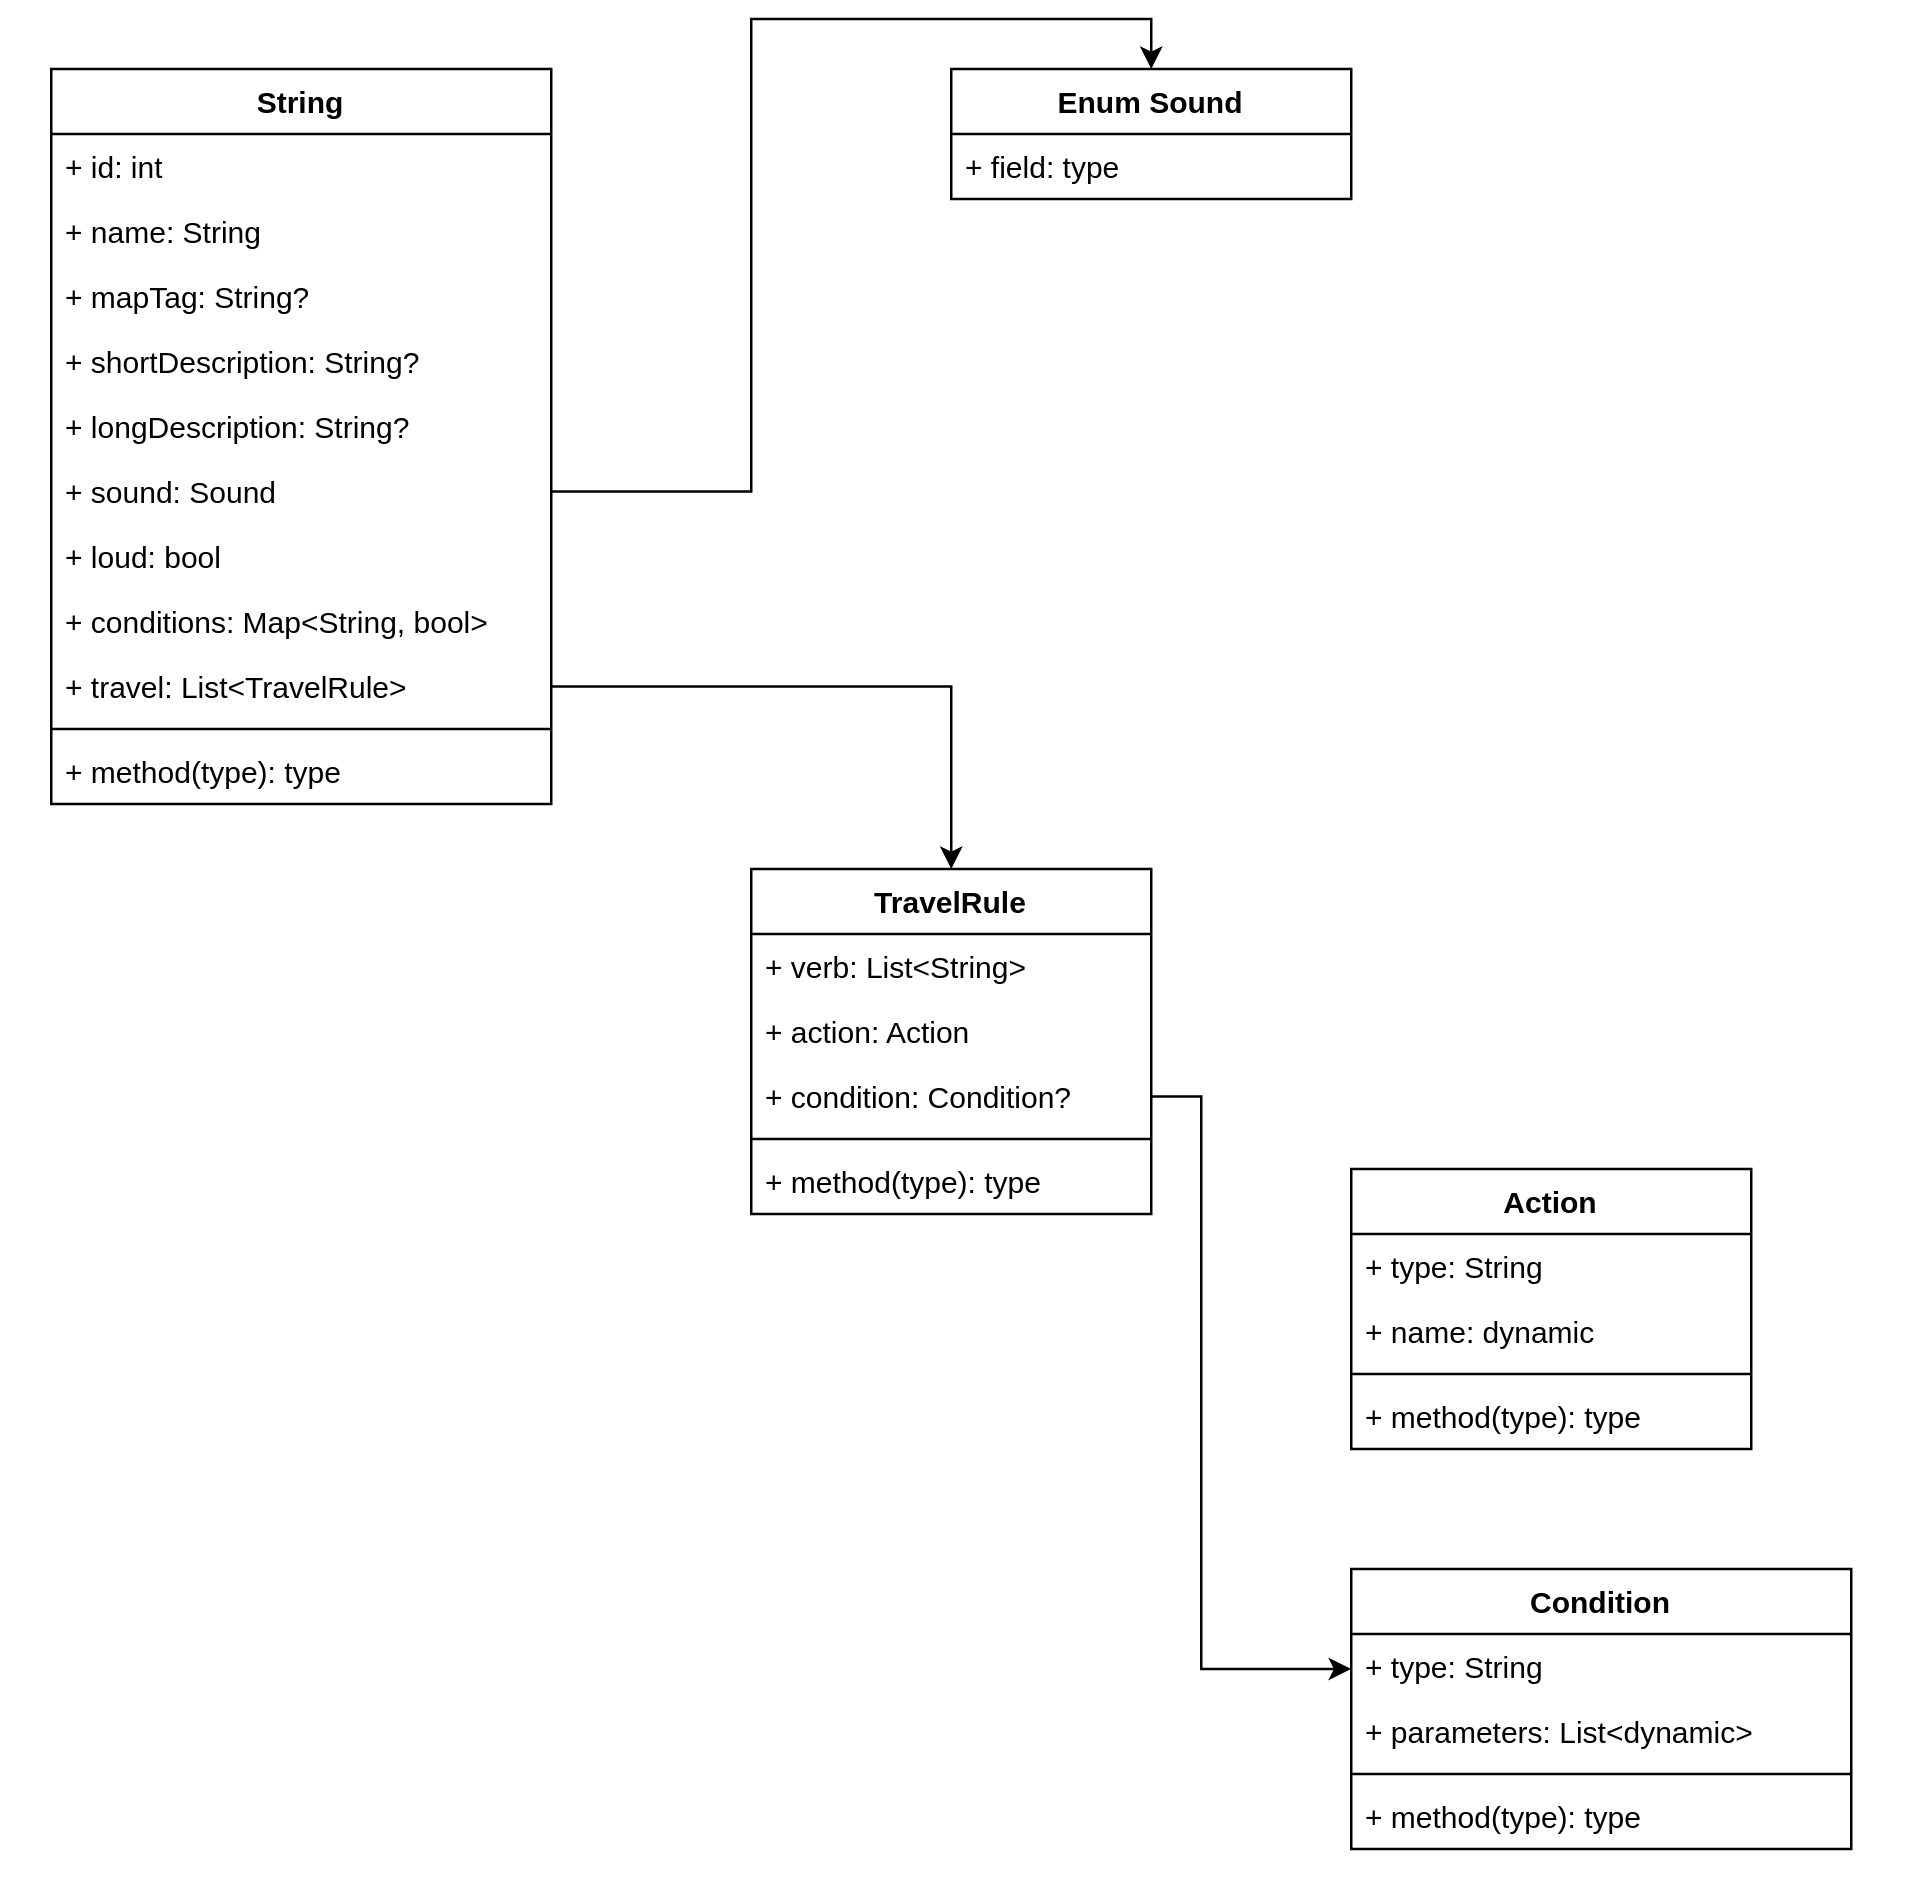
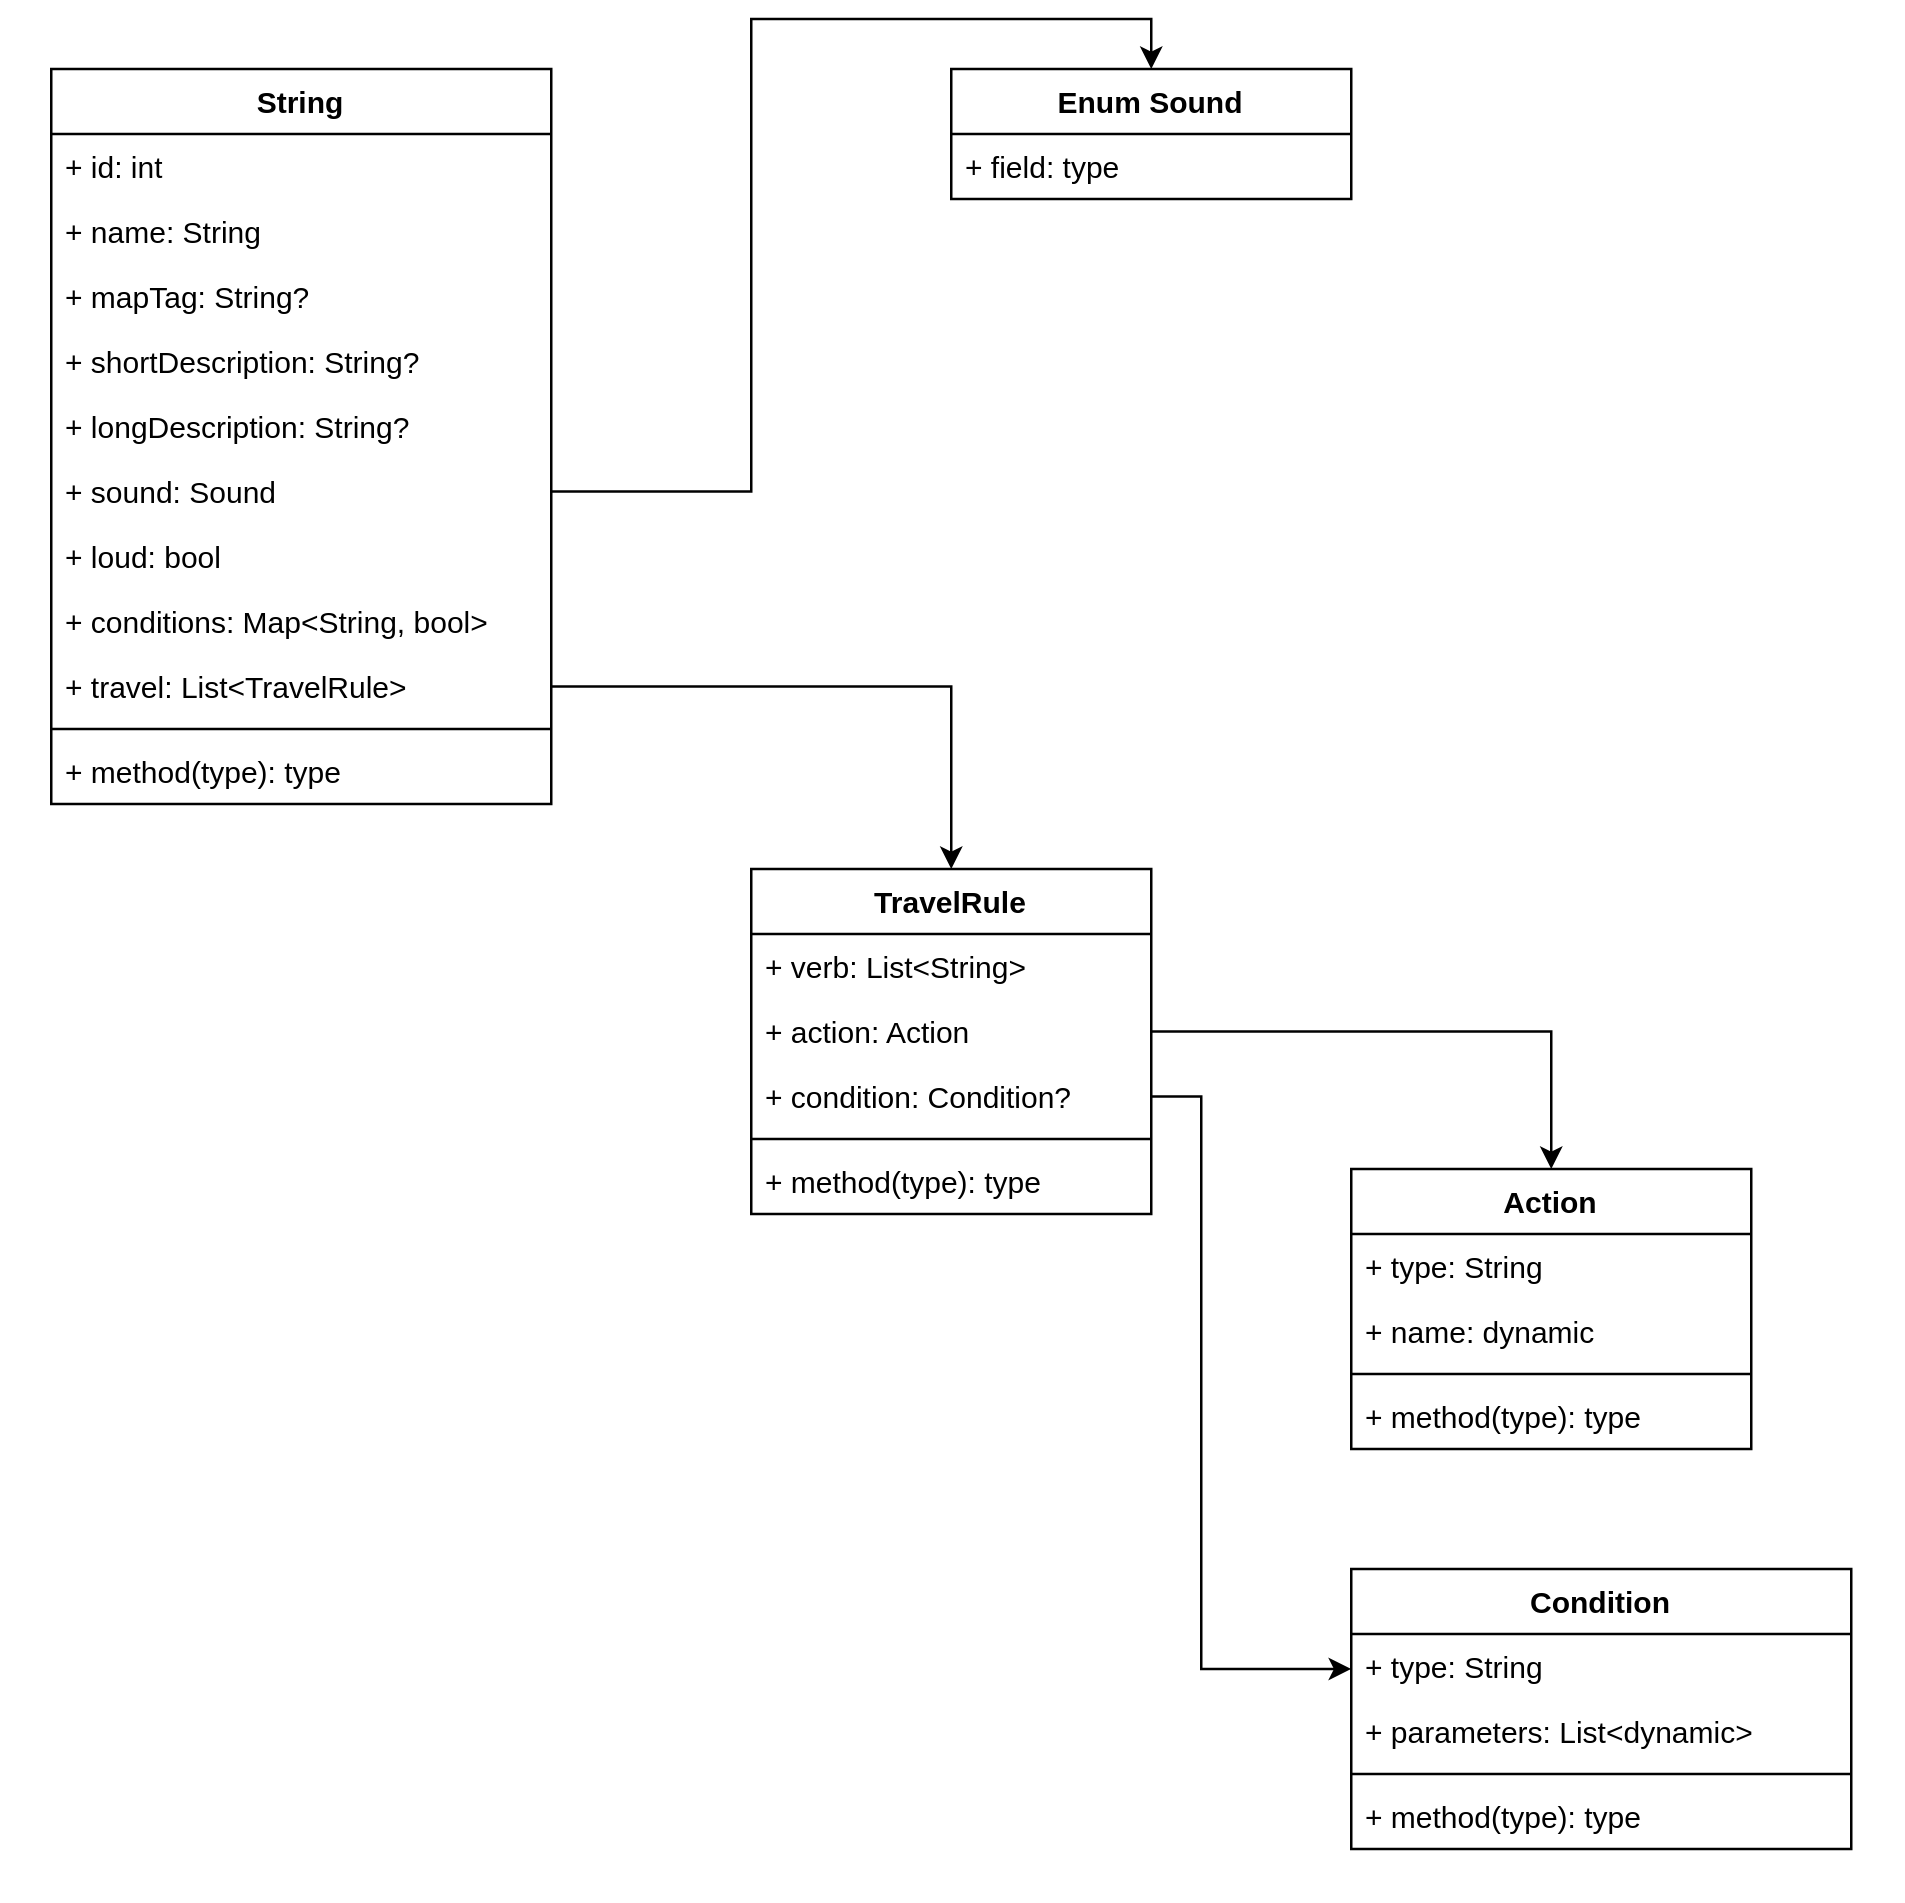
none -> (1413, 1031)
